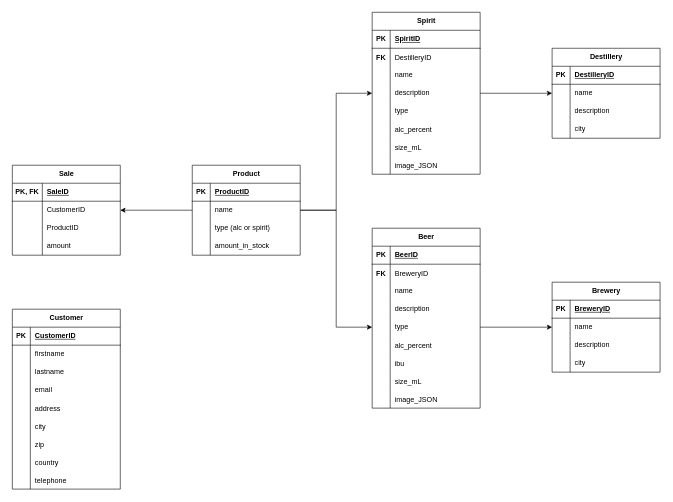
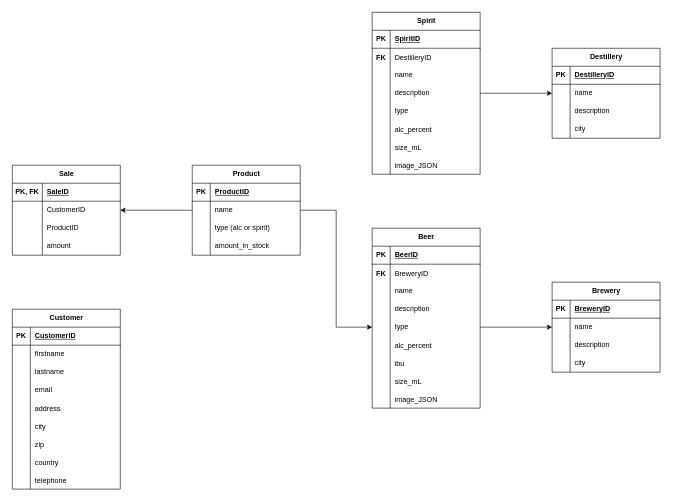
(336, 93) -> none
